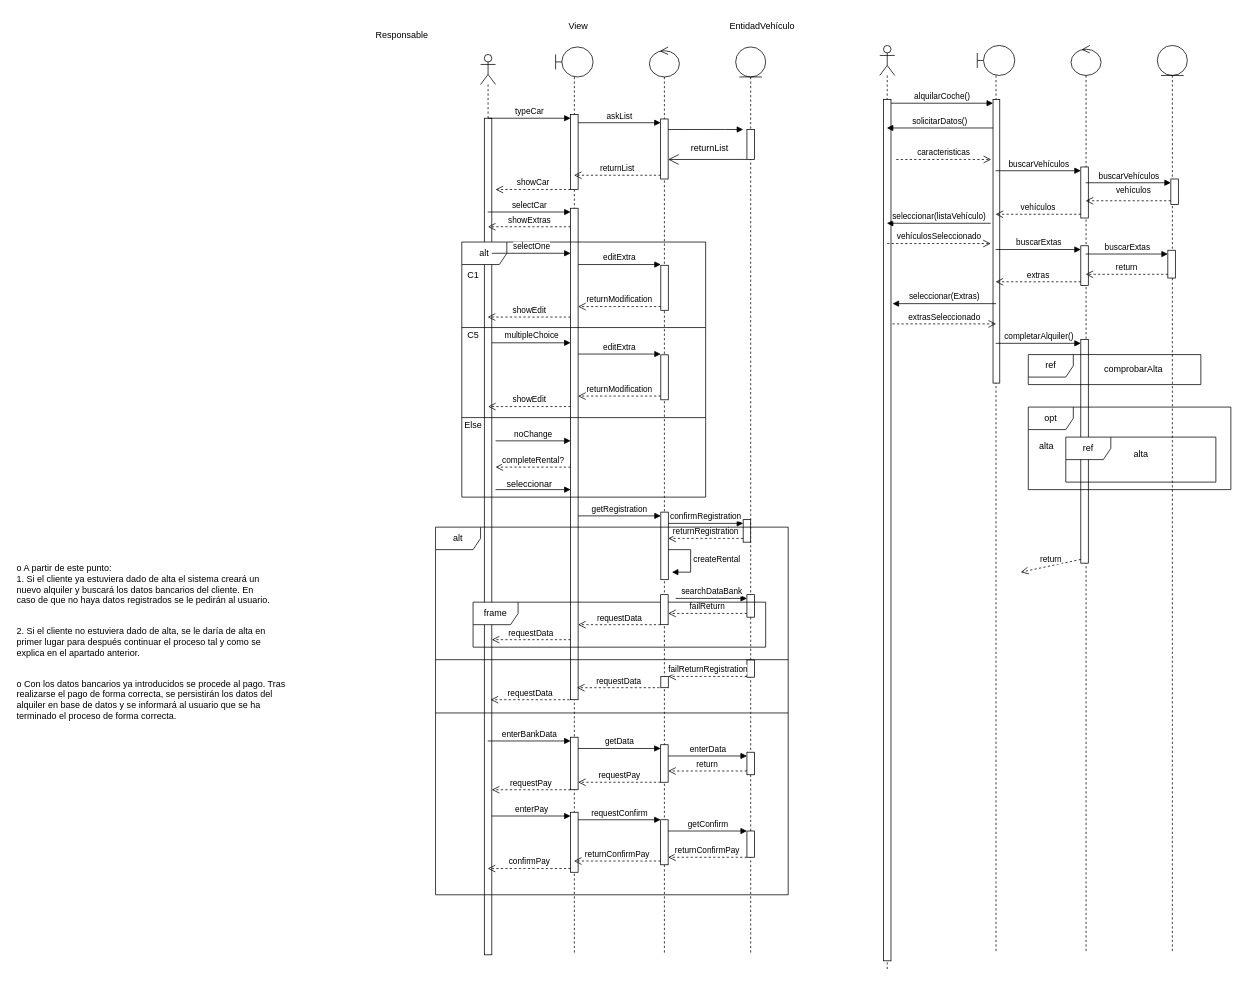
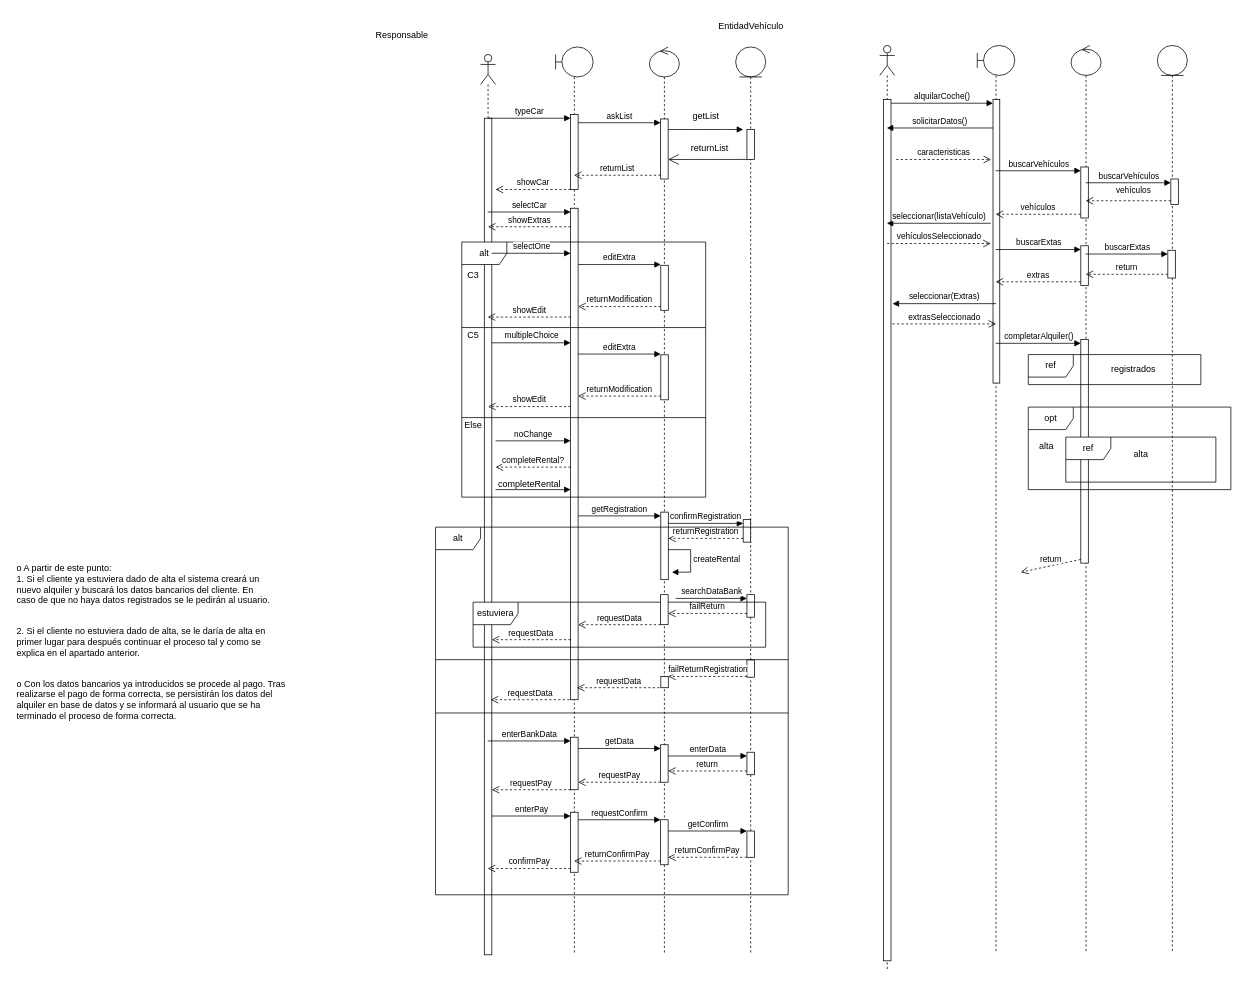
(578, 27) -> none
(762, 27) -> (750, 27)
none -> (705, 117)
(473, 276) -> (473, 276)
(1133, 369) -> (1133, 369)
(530, 484) -> (530, 484)
(495, 613) -> (495, 613)
